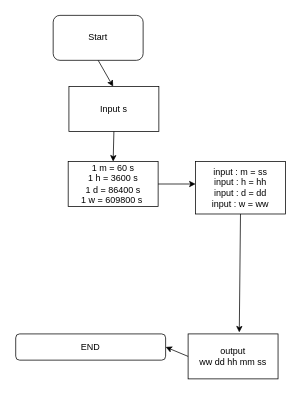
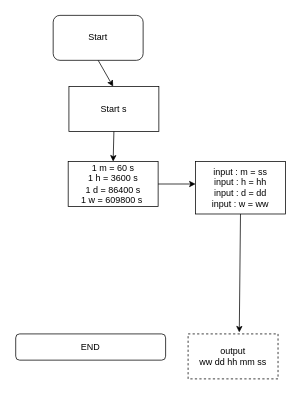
(114, 109) -> (114, 109)
(179, 353) -> none
(233, 357) -> (233, 357)
